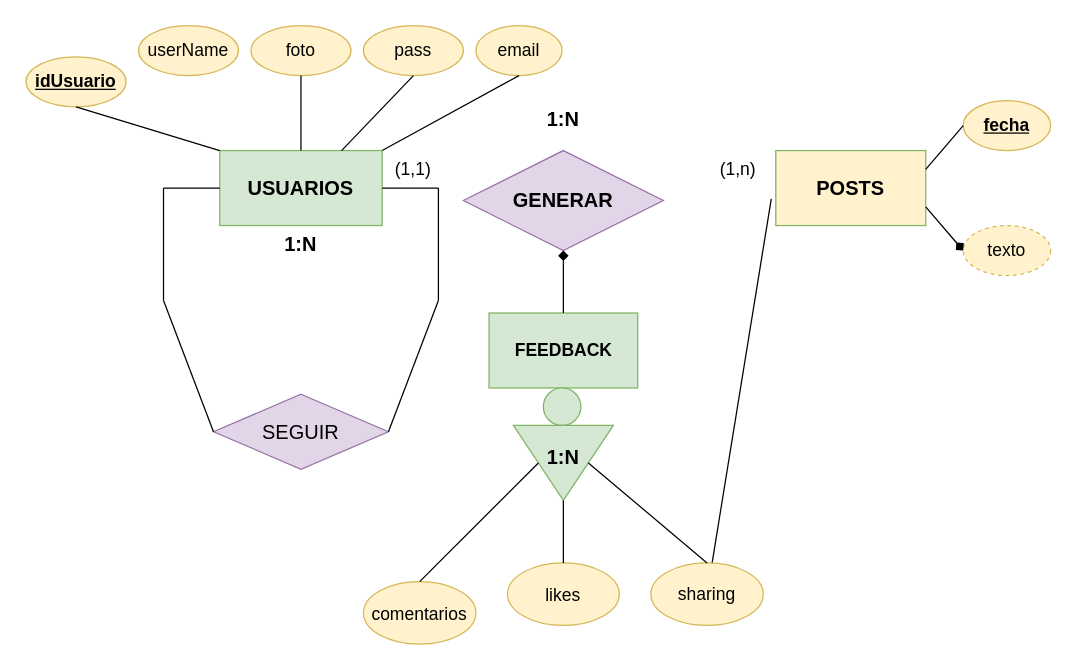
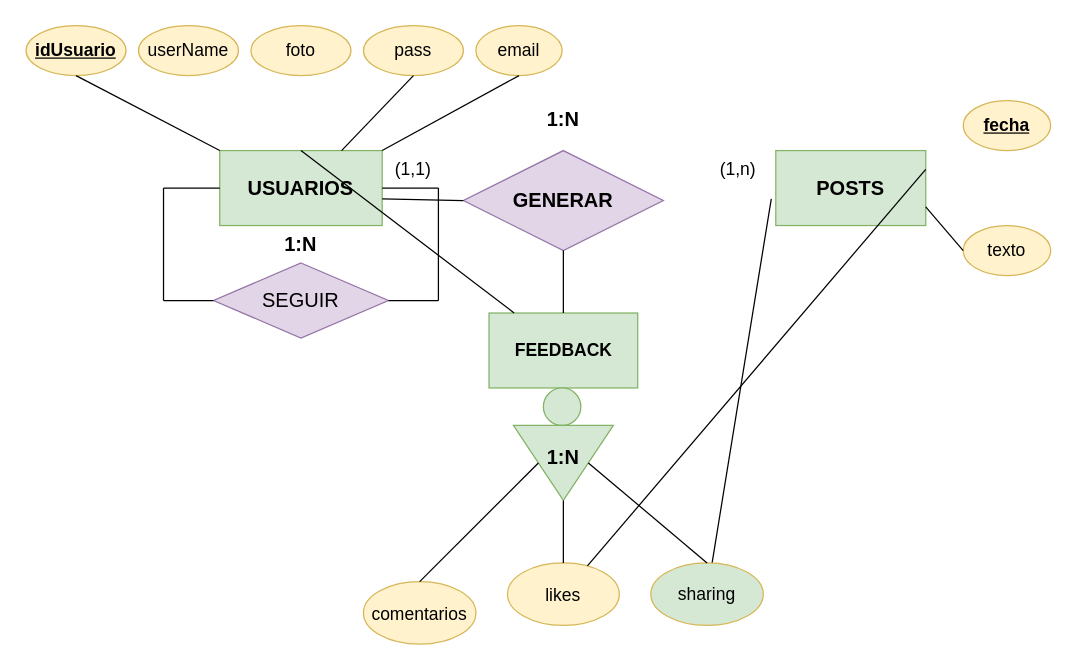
(76, 82) -> (76, 51)
(301, 114) -> (407, 232)
(944, 148) -> (835, 276)
(851, 188) -> (851, 188)
none -> (423, 200)
(956, 243) -> (959, 246)
(1007, 251) -> (1007, 251)
(563, 261) -> (563, 256)
(301, 432) -> (301, 301)
(707, 594) -> (707, 594)
